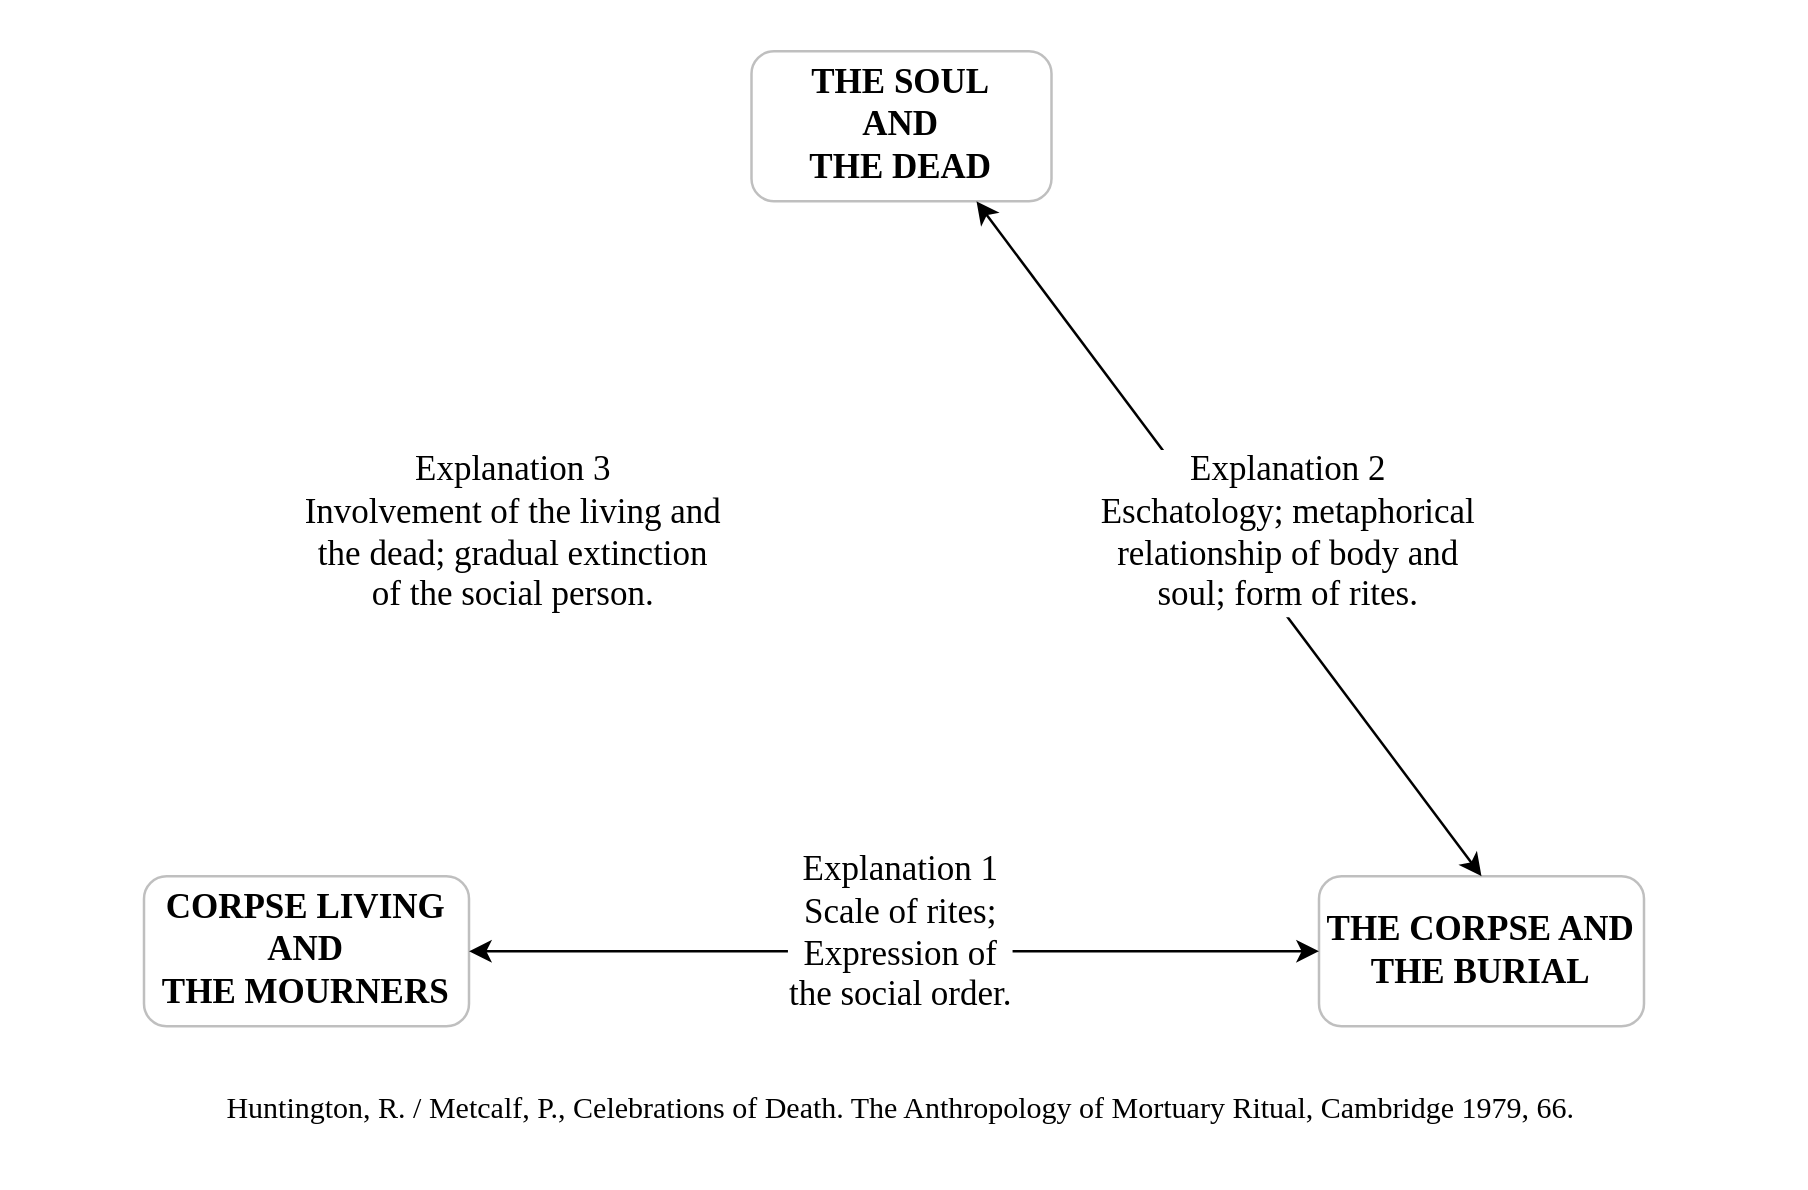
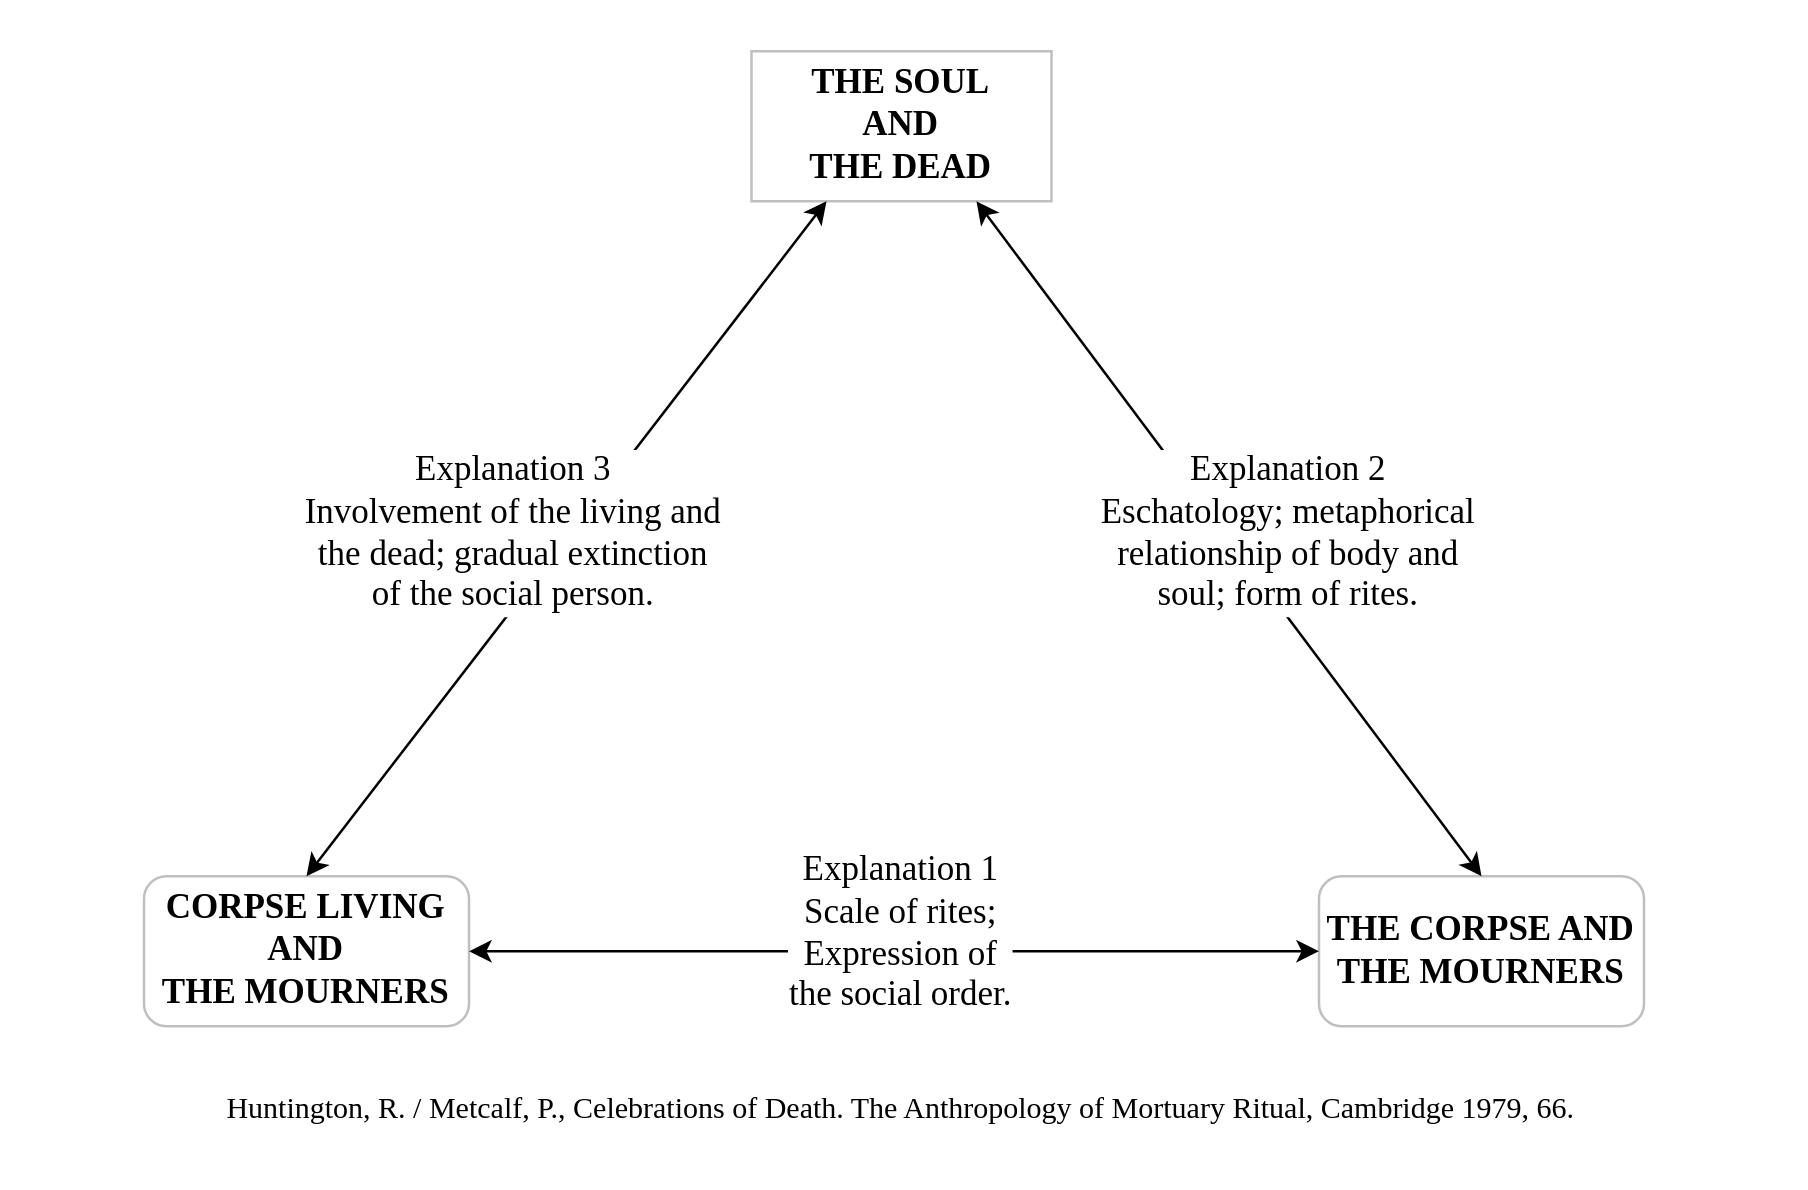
(901, 126) -> (901, 126)
none -> (412, 739)
(1481, 951) -> (1481, 951)
